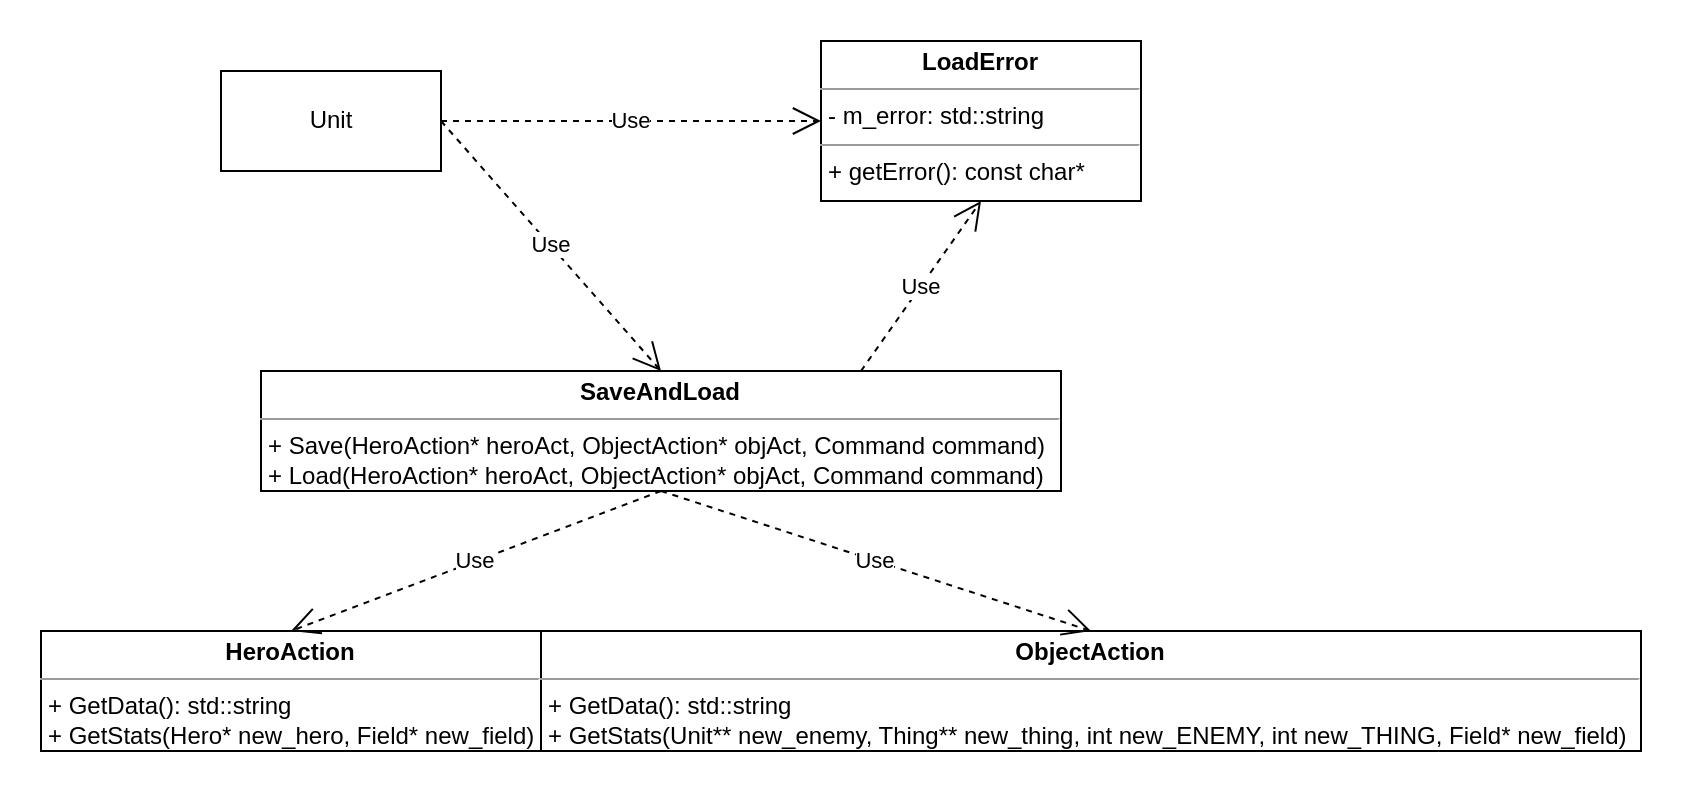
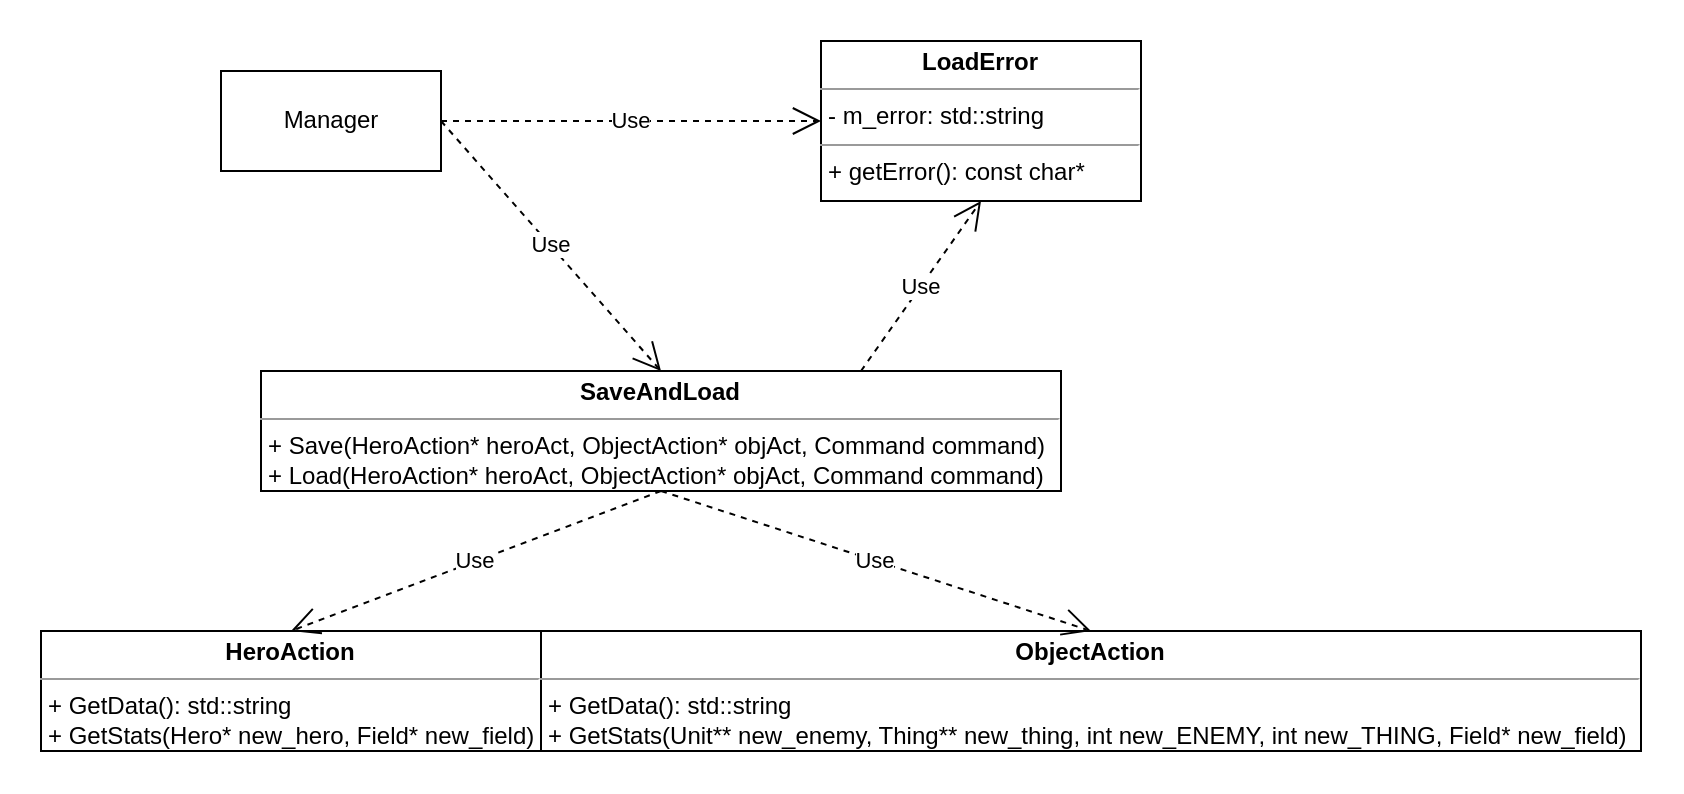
(332, 121) -> (332, 121)
